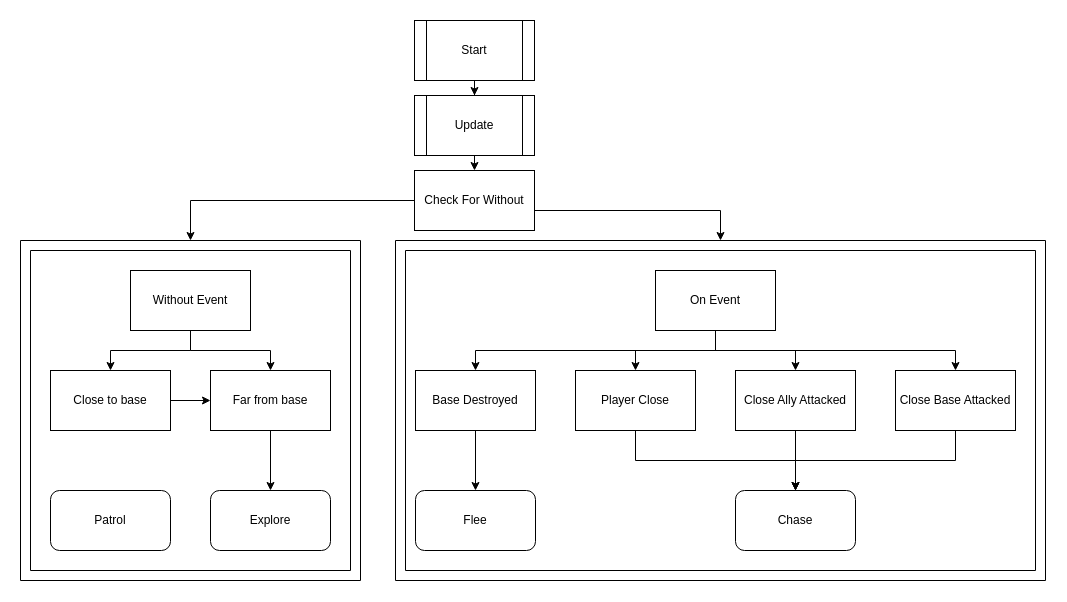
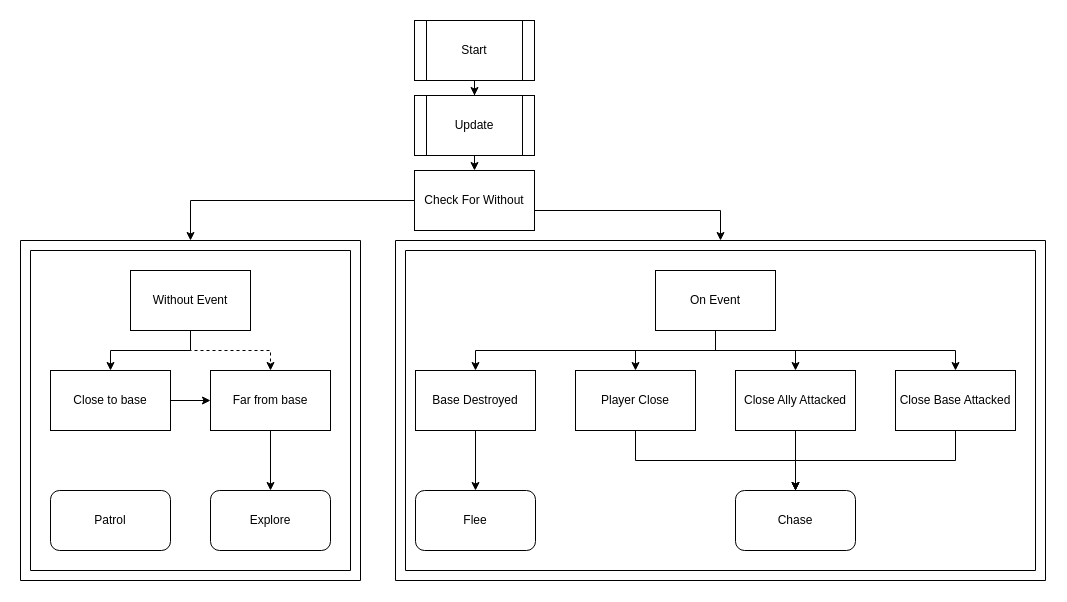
(238, 351) -> (238, 351)
